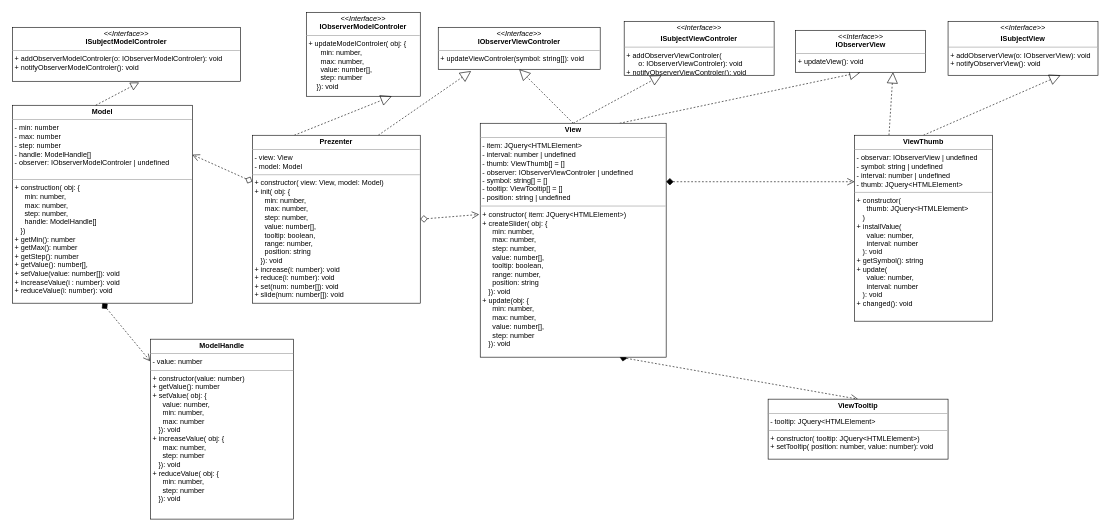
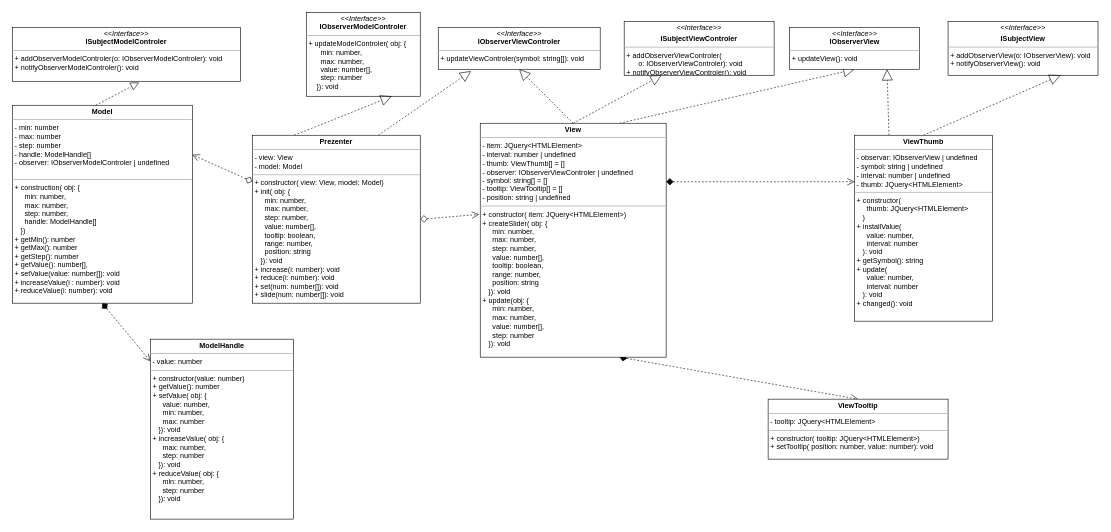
(861, 51) -> (855, 48)
